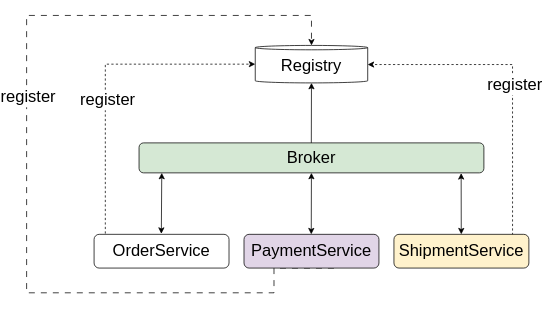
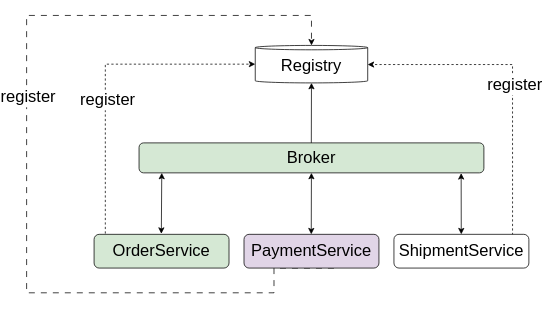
(162, 251) -> (162, 251)
(462, 251) -> (462, 251)
